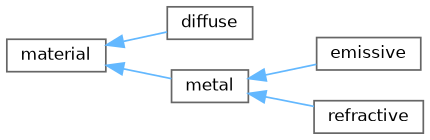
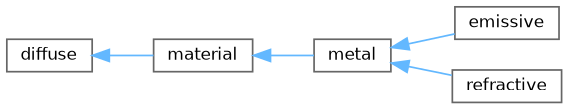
(145, 37) -> (131, 55)
